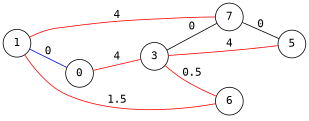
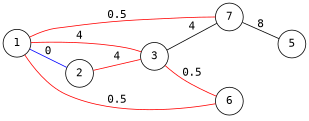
(117, 15) -> (117, 15)
(261, 24) -> (261, 24)
(192, 27) -> (192, 27)
(223, 51) -> (86, 43)
(80, 73) -> (80, 73)
(117, 100) -> (117, 100)
